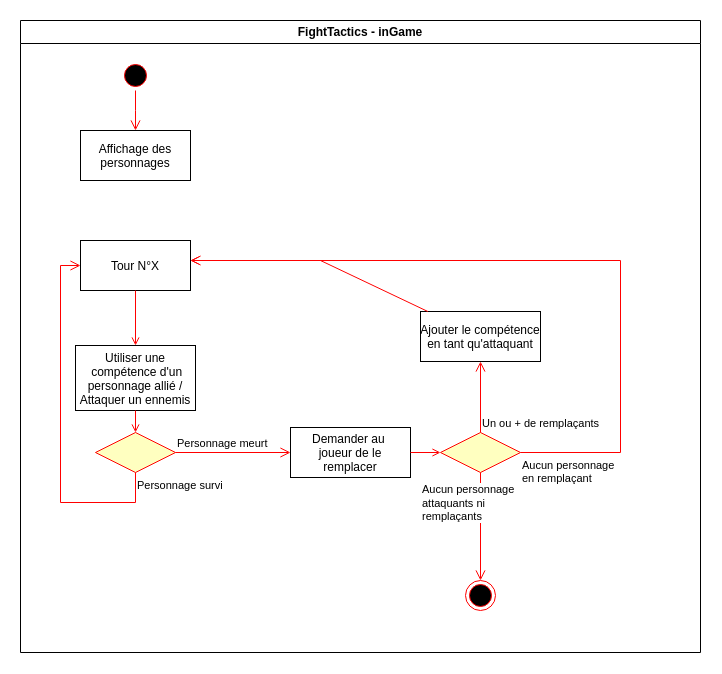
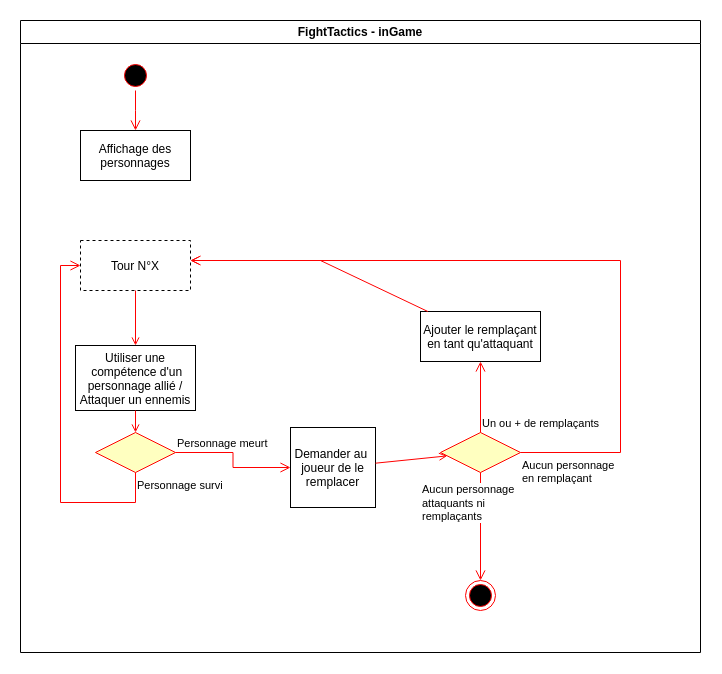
(136, 266) -> (136, 266)
(480, 330) -> (480, 330)
(351, 453) -> (333, 468)
